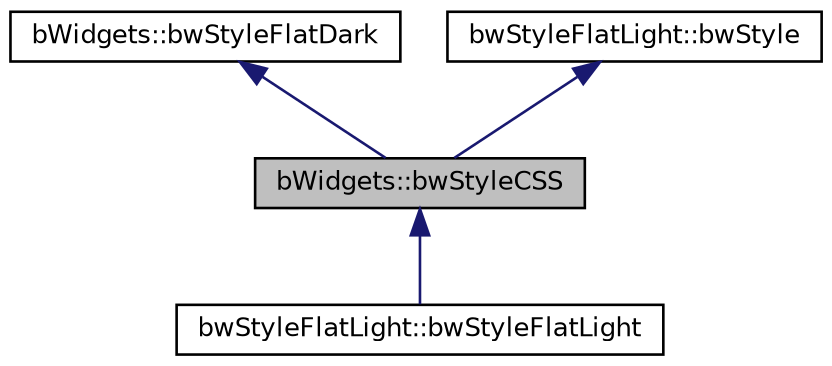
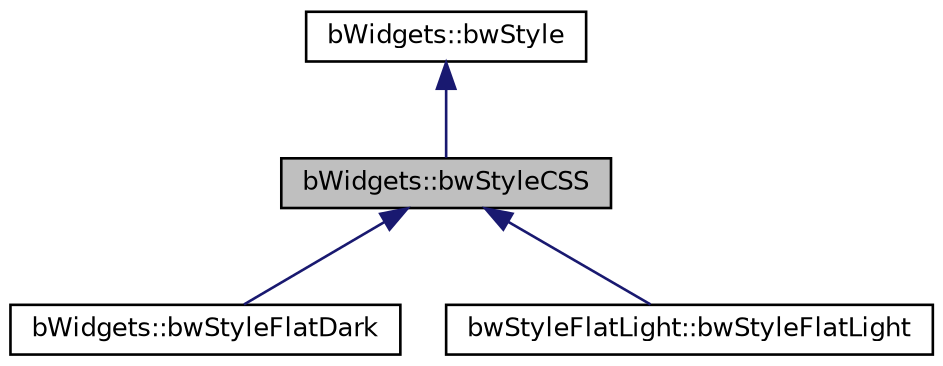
(635, 37) -> (446, 37)
(324, 117) -> (314, 263)
